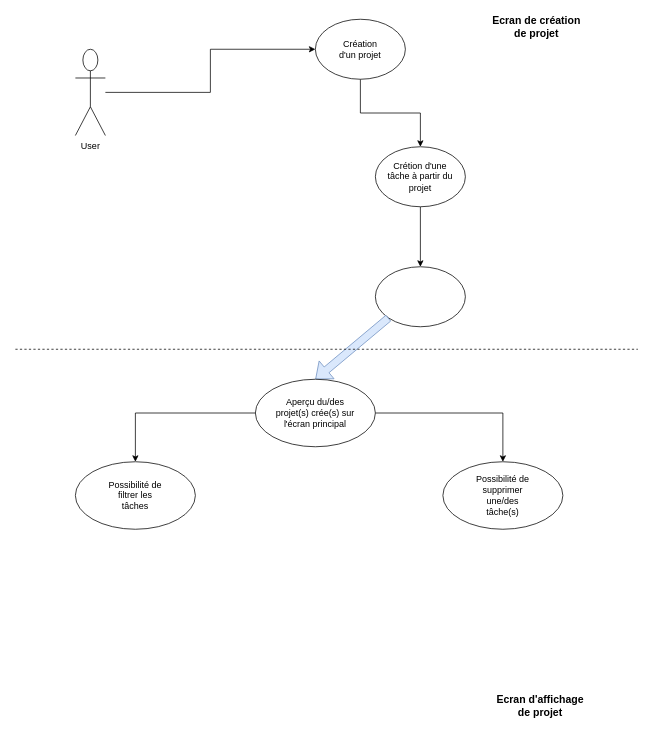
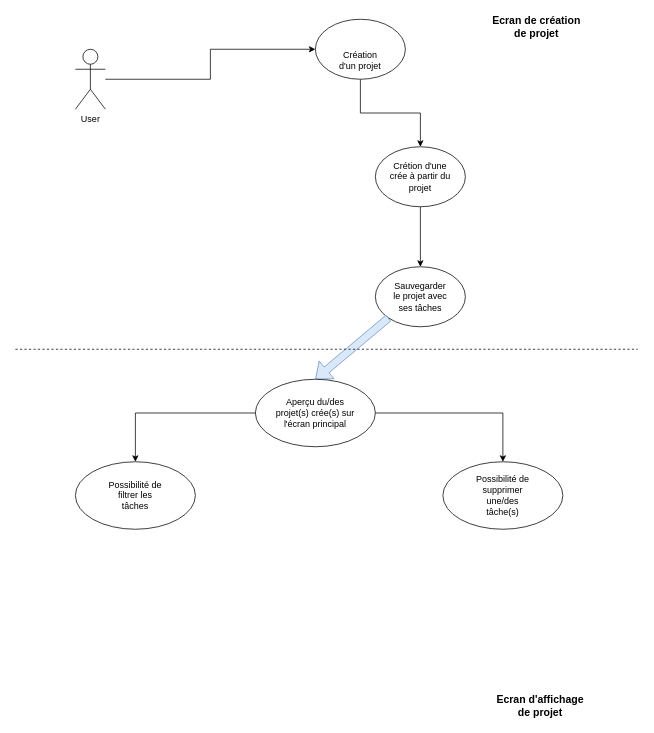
(360, 49) -> (360, 60)
(90, 92) -> (90, 79)
(420, 177) -> (420, 177)
none -> (420, 297)
